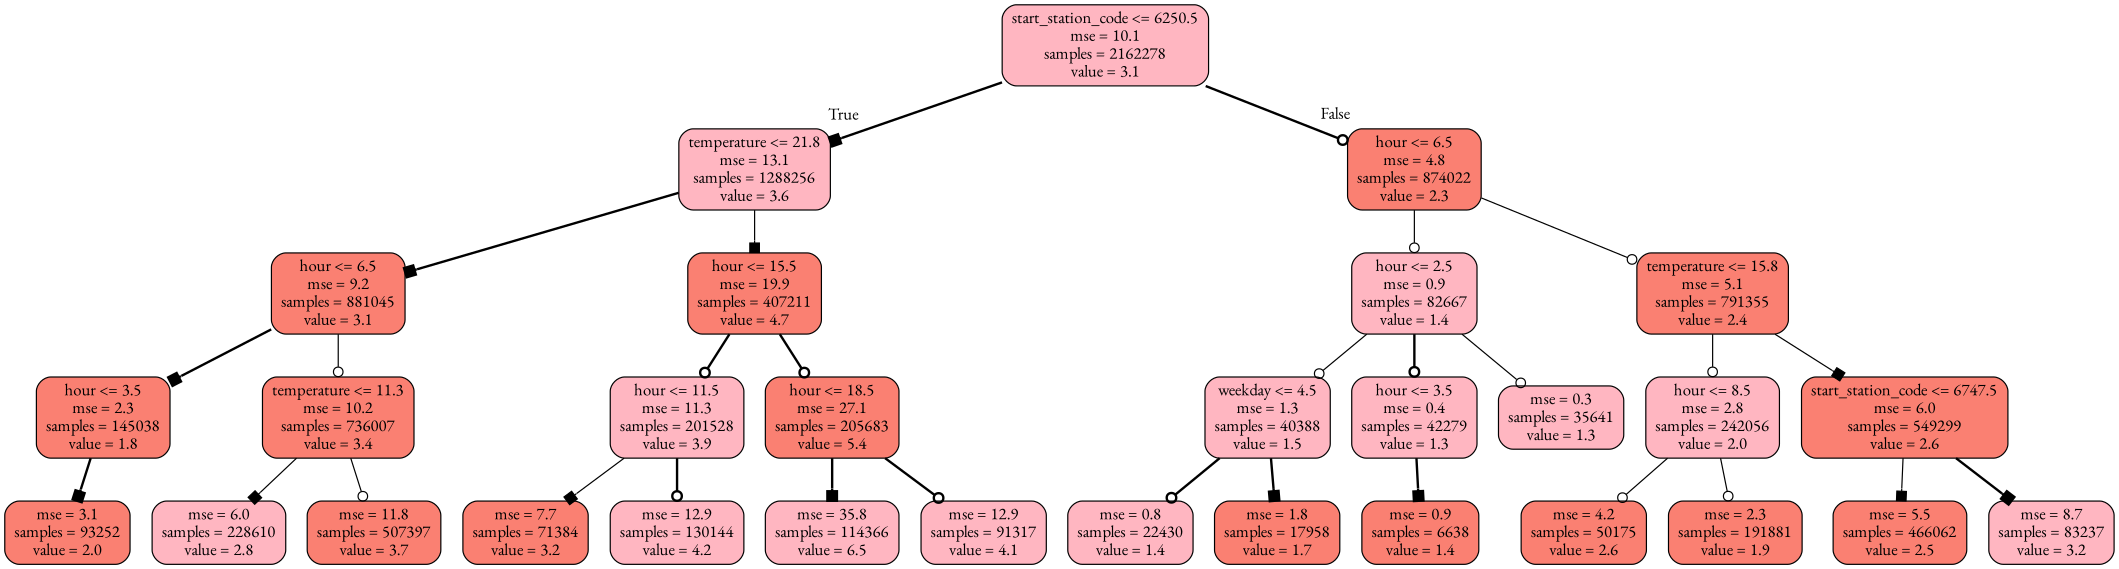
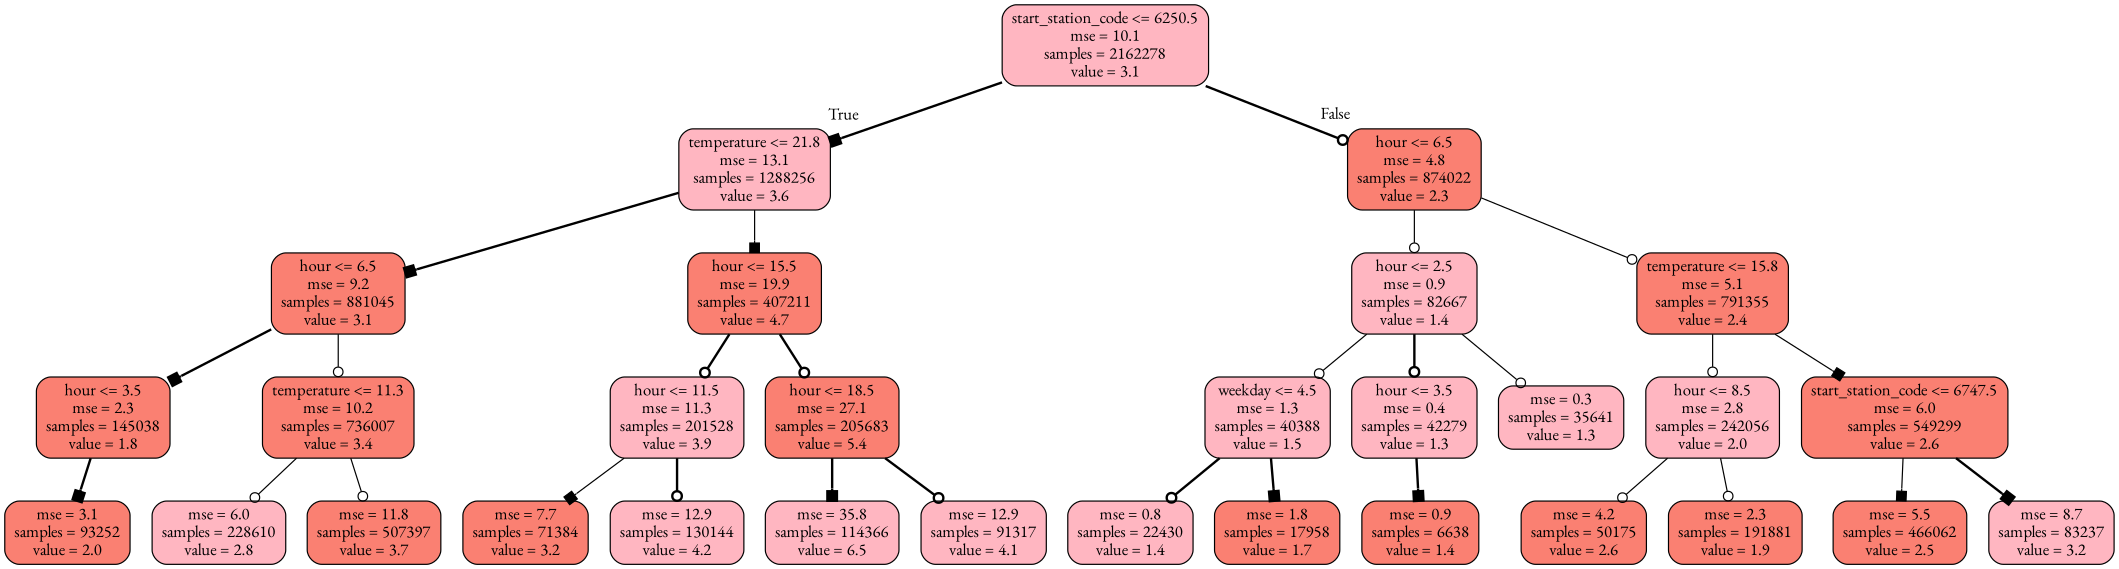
(278, 475) -> (277, 476)
